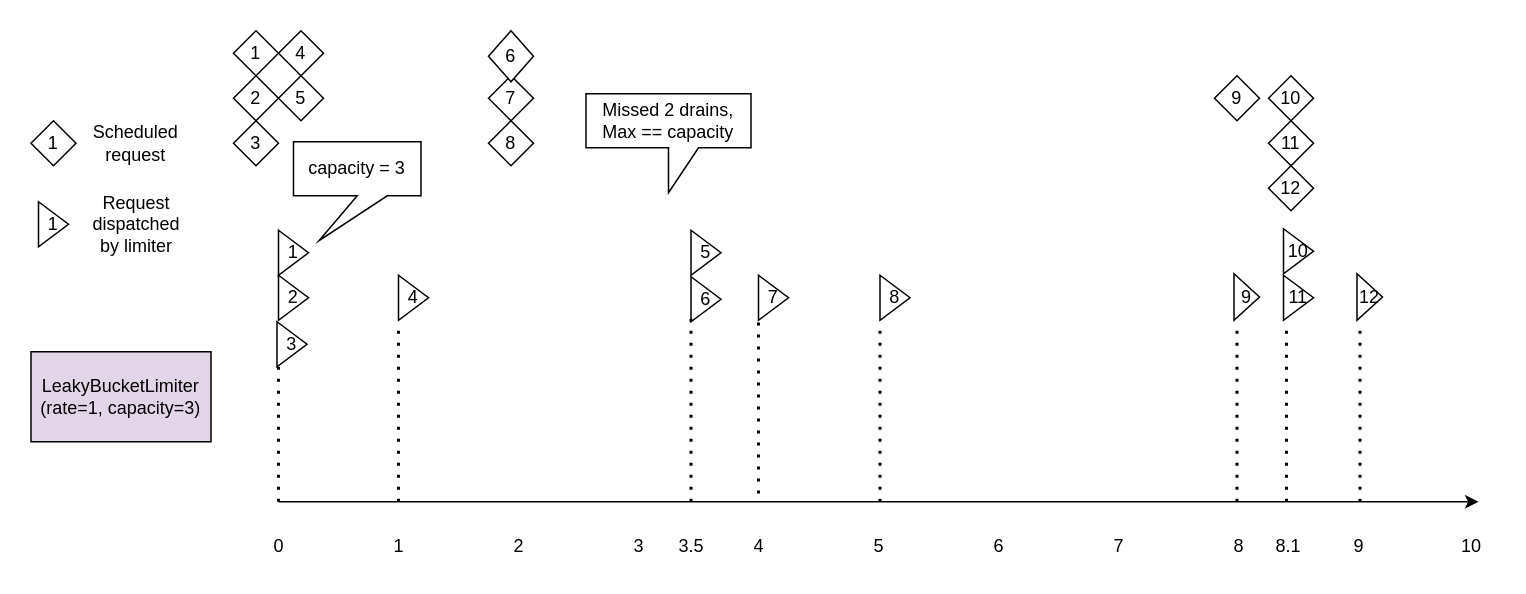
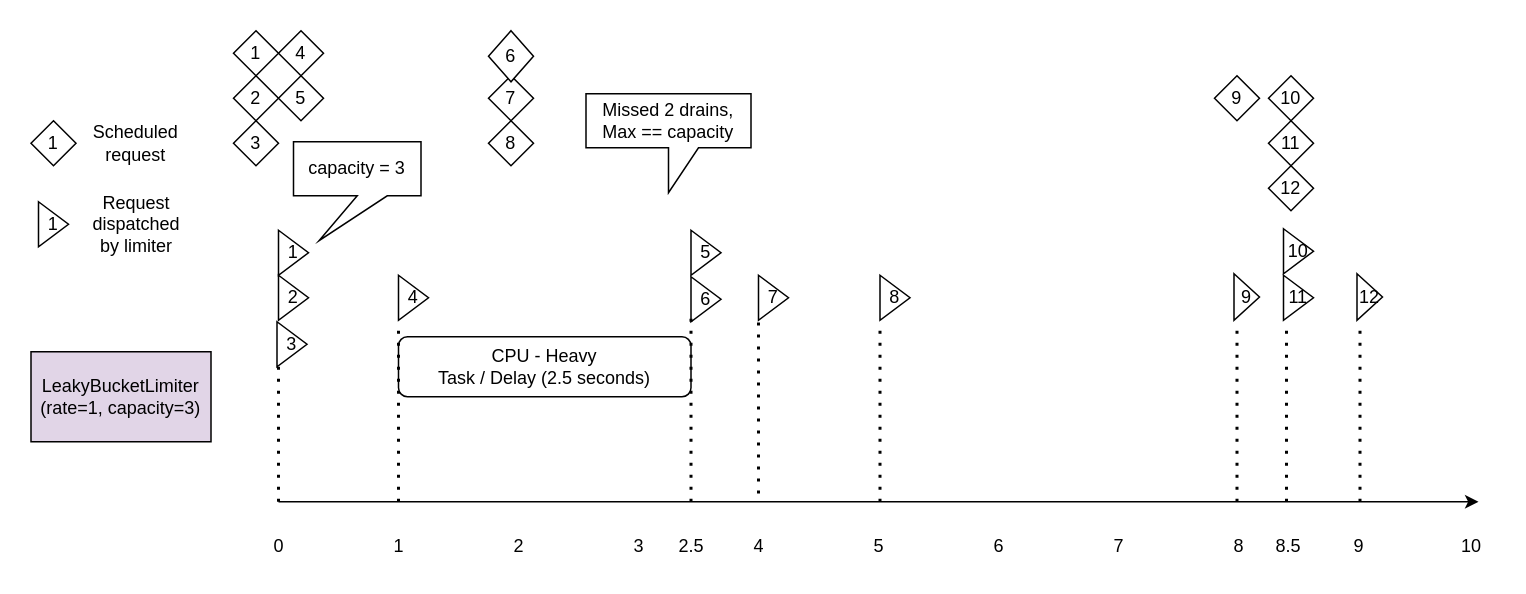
none -> (545, 367)
(692, 547) -> (692, 547)
(1289, 547) -> (1289, 547)
